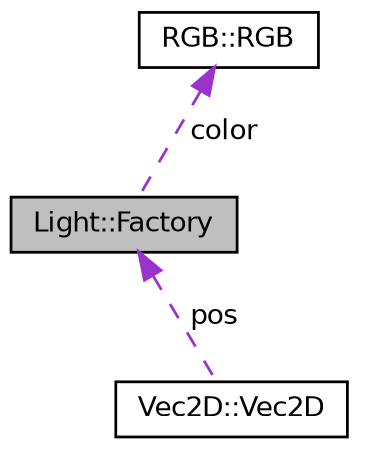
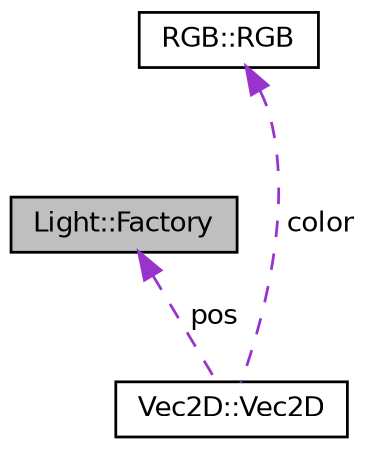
(169, 145) -> (276, 238)
